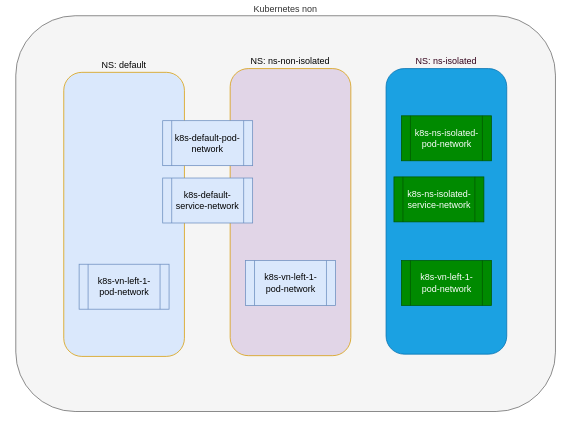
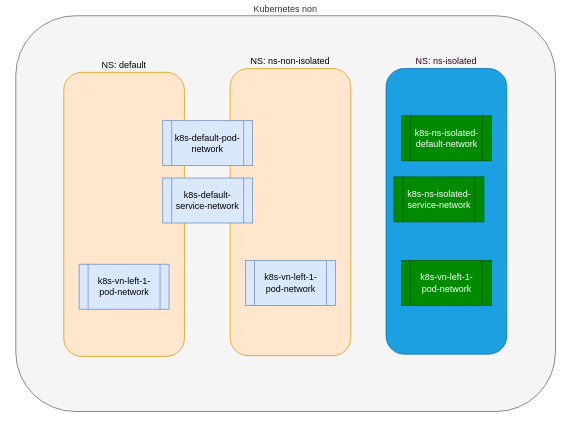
(447, 138) -> (447, 138)
(290, 212) -> (290, 212)
(124, 215) -> (124, 215)
